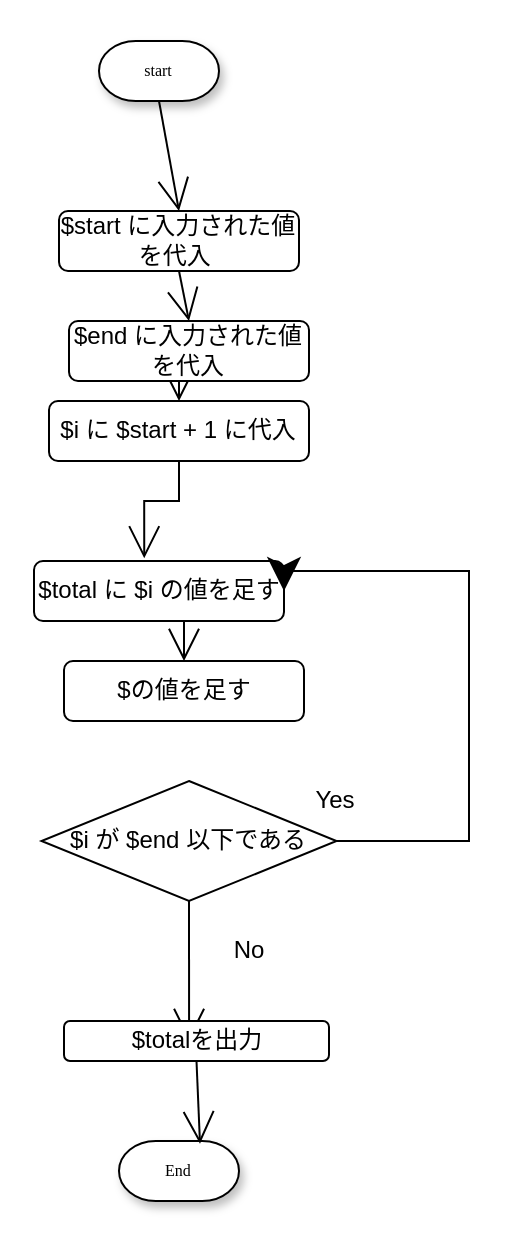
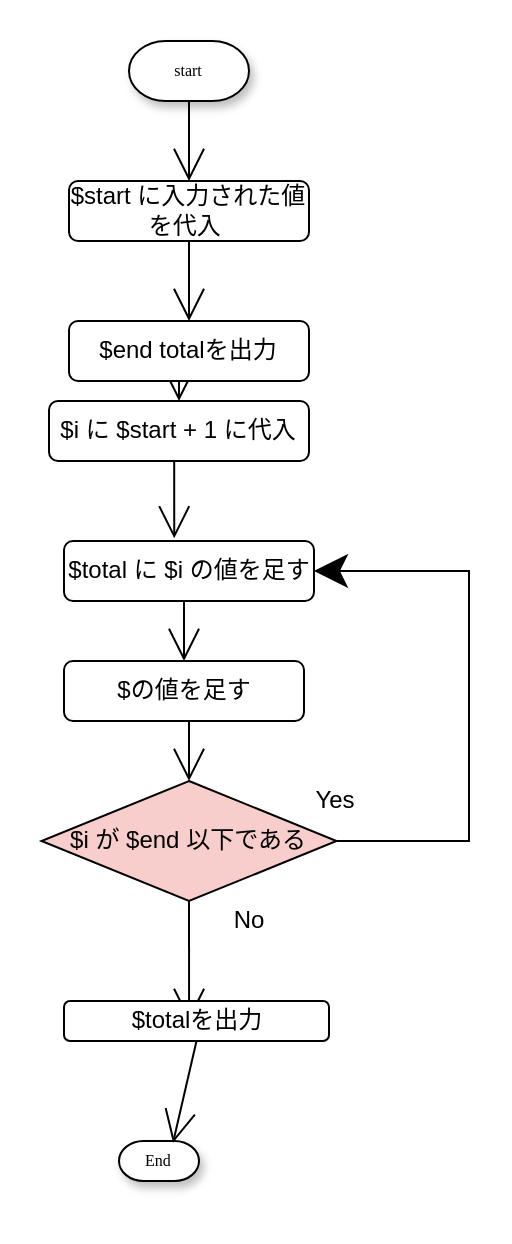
(159, 71) -> (189, 71)
(179, 241) -> (189, 211)
(189, 351) -> (189, 351)
(159, 591) -> (189, 571)
none -> (189, 747)
(189, 841) -> (189, 841)
(249, 951) -> (249, 921)
(197, 1041) -> (197, 1021)
(179, 1171) -> (159, 1161)
